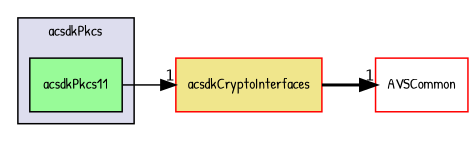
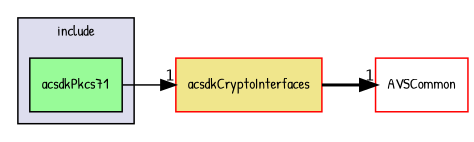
(76, 32) -> (76, 32)
(76, 85) -> (76, 85)
